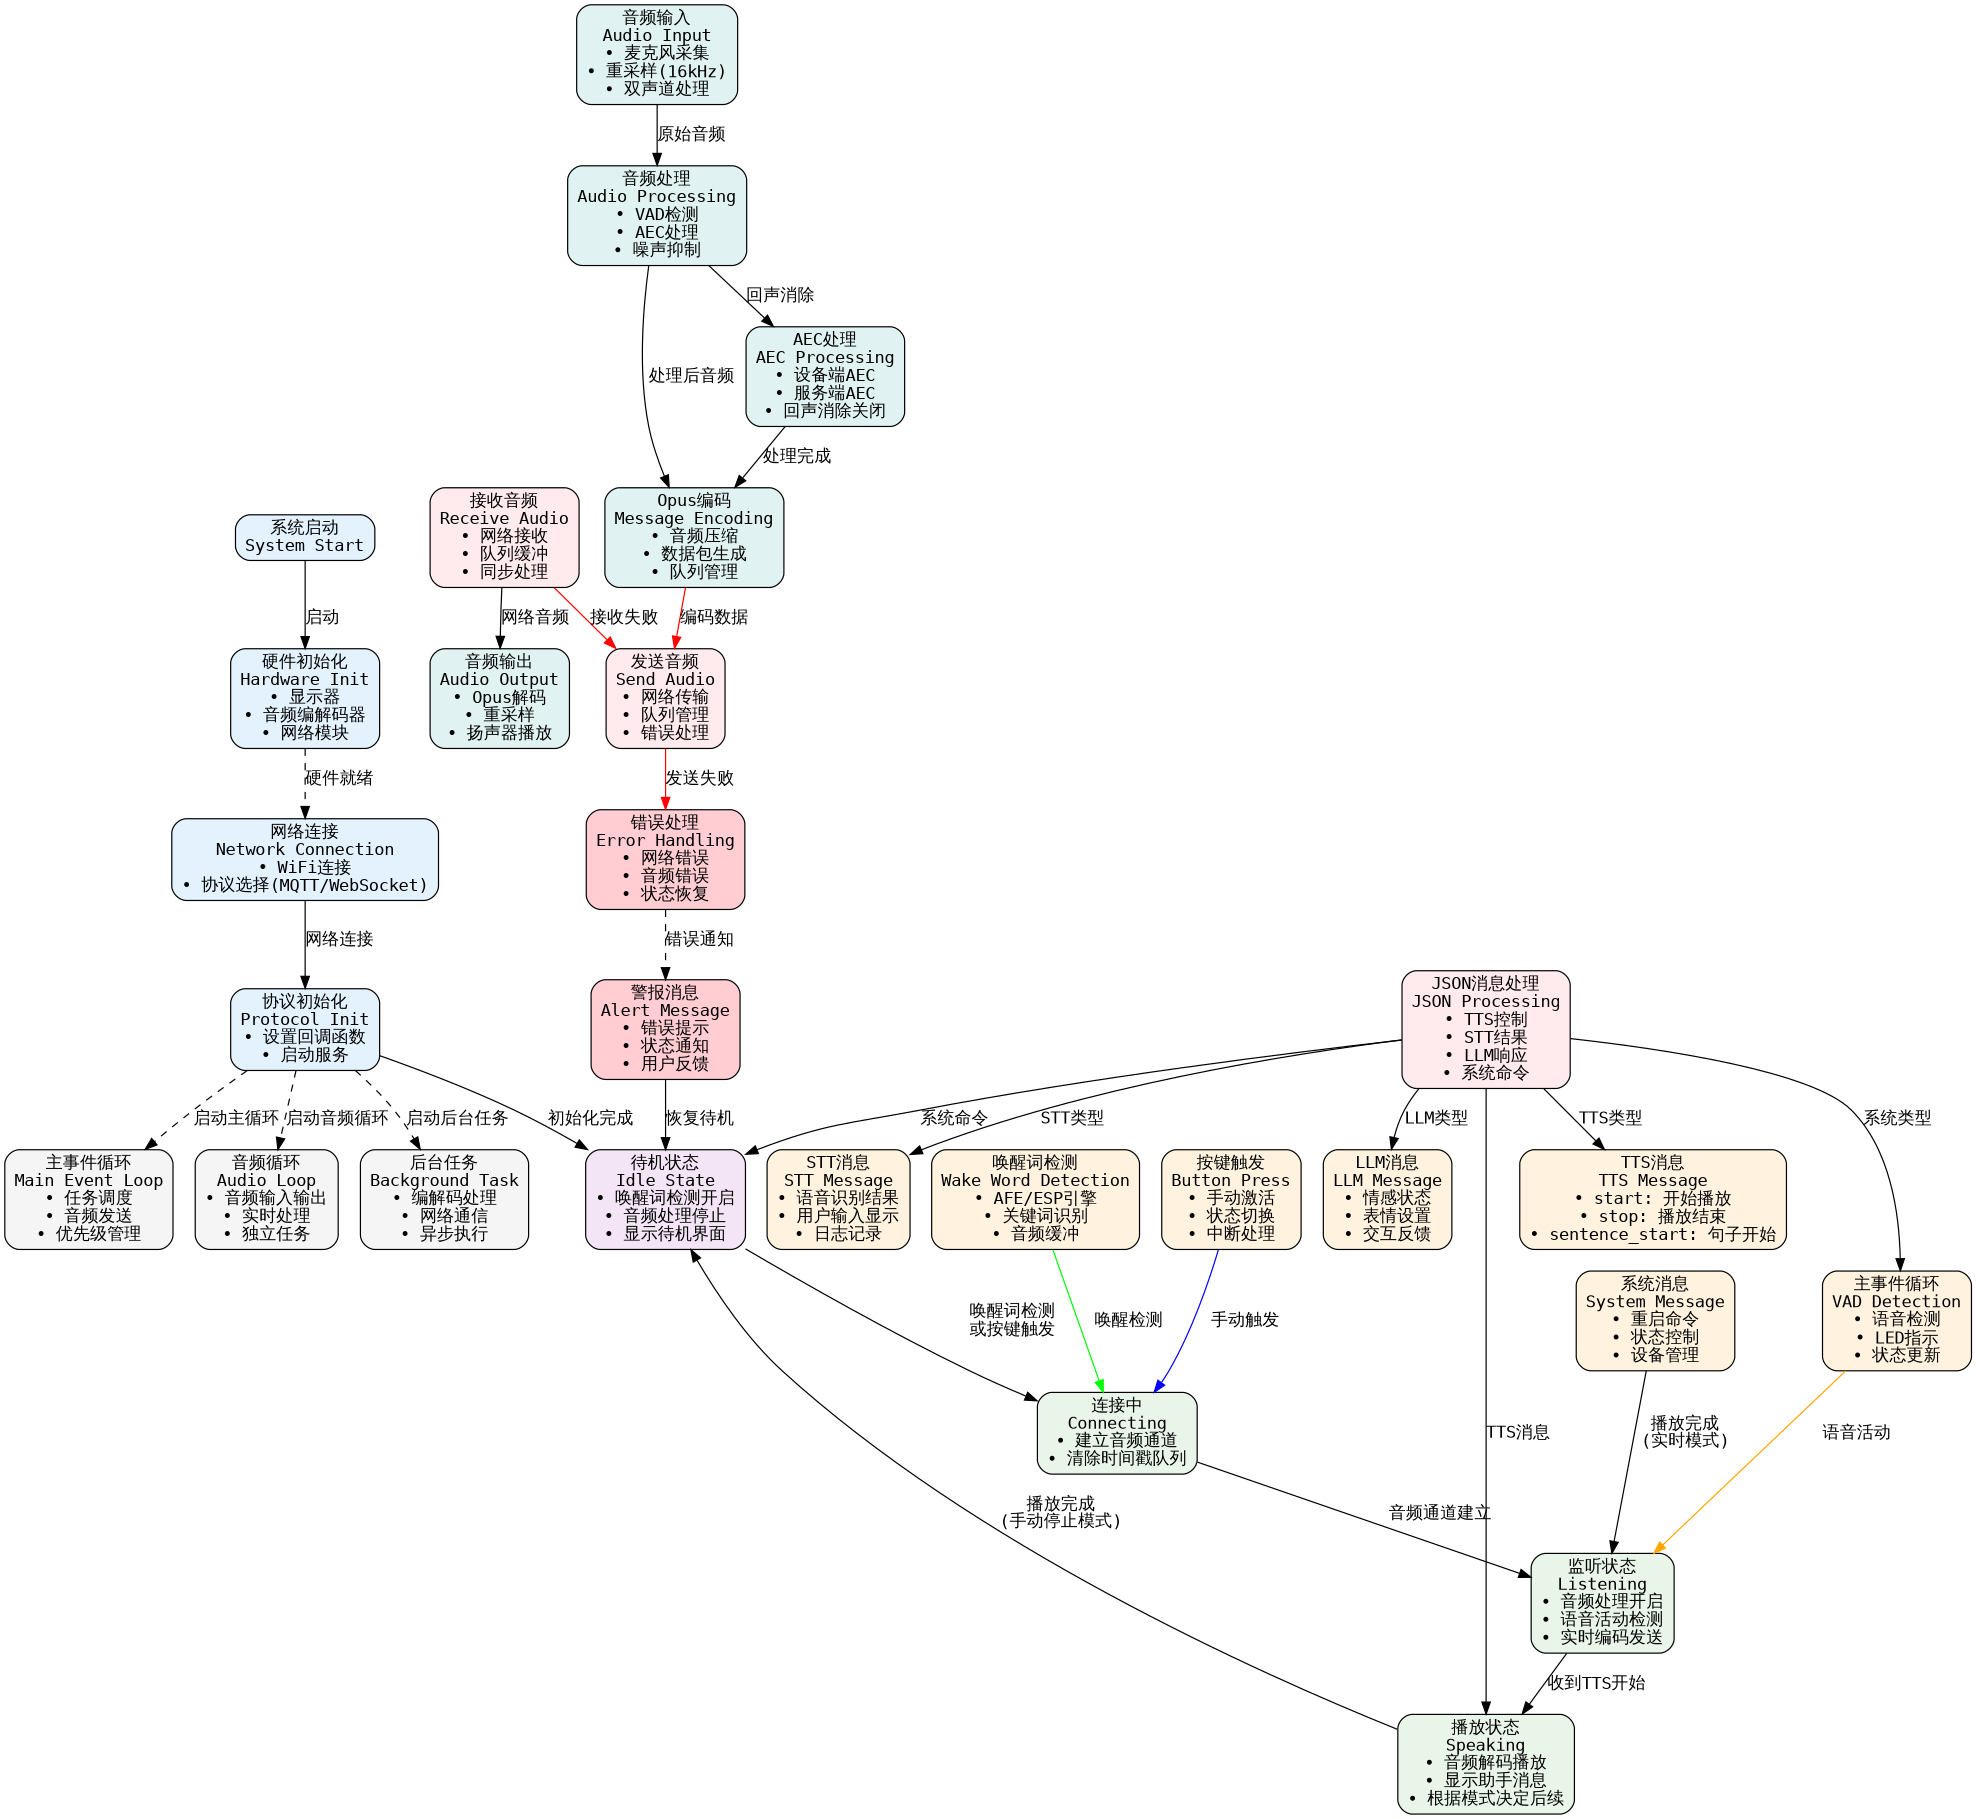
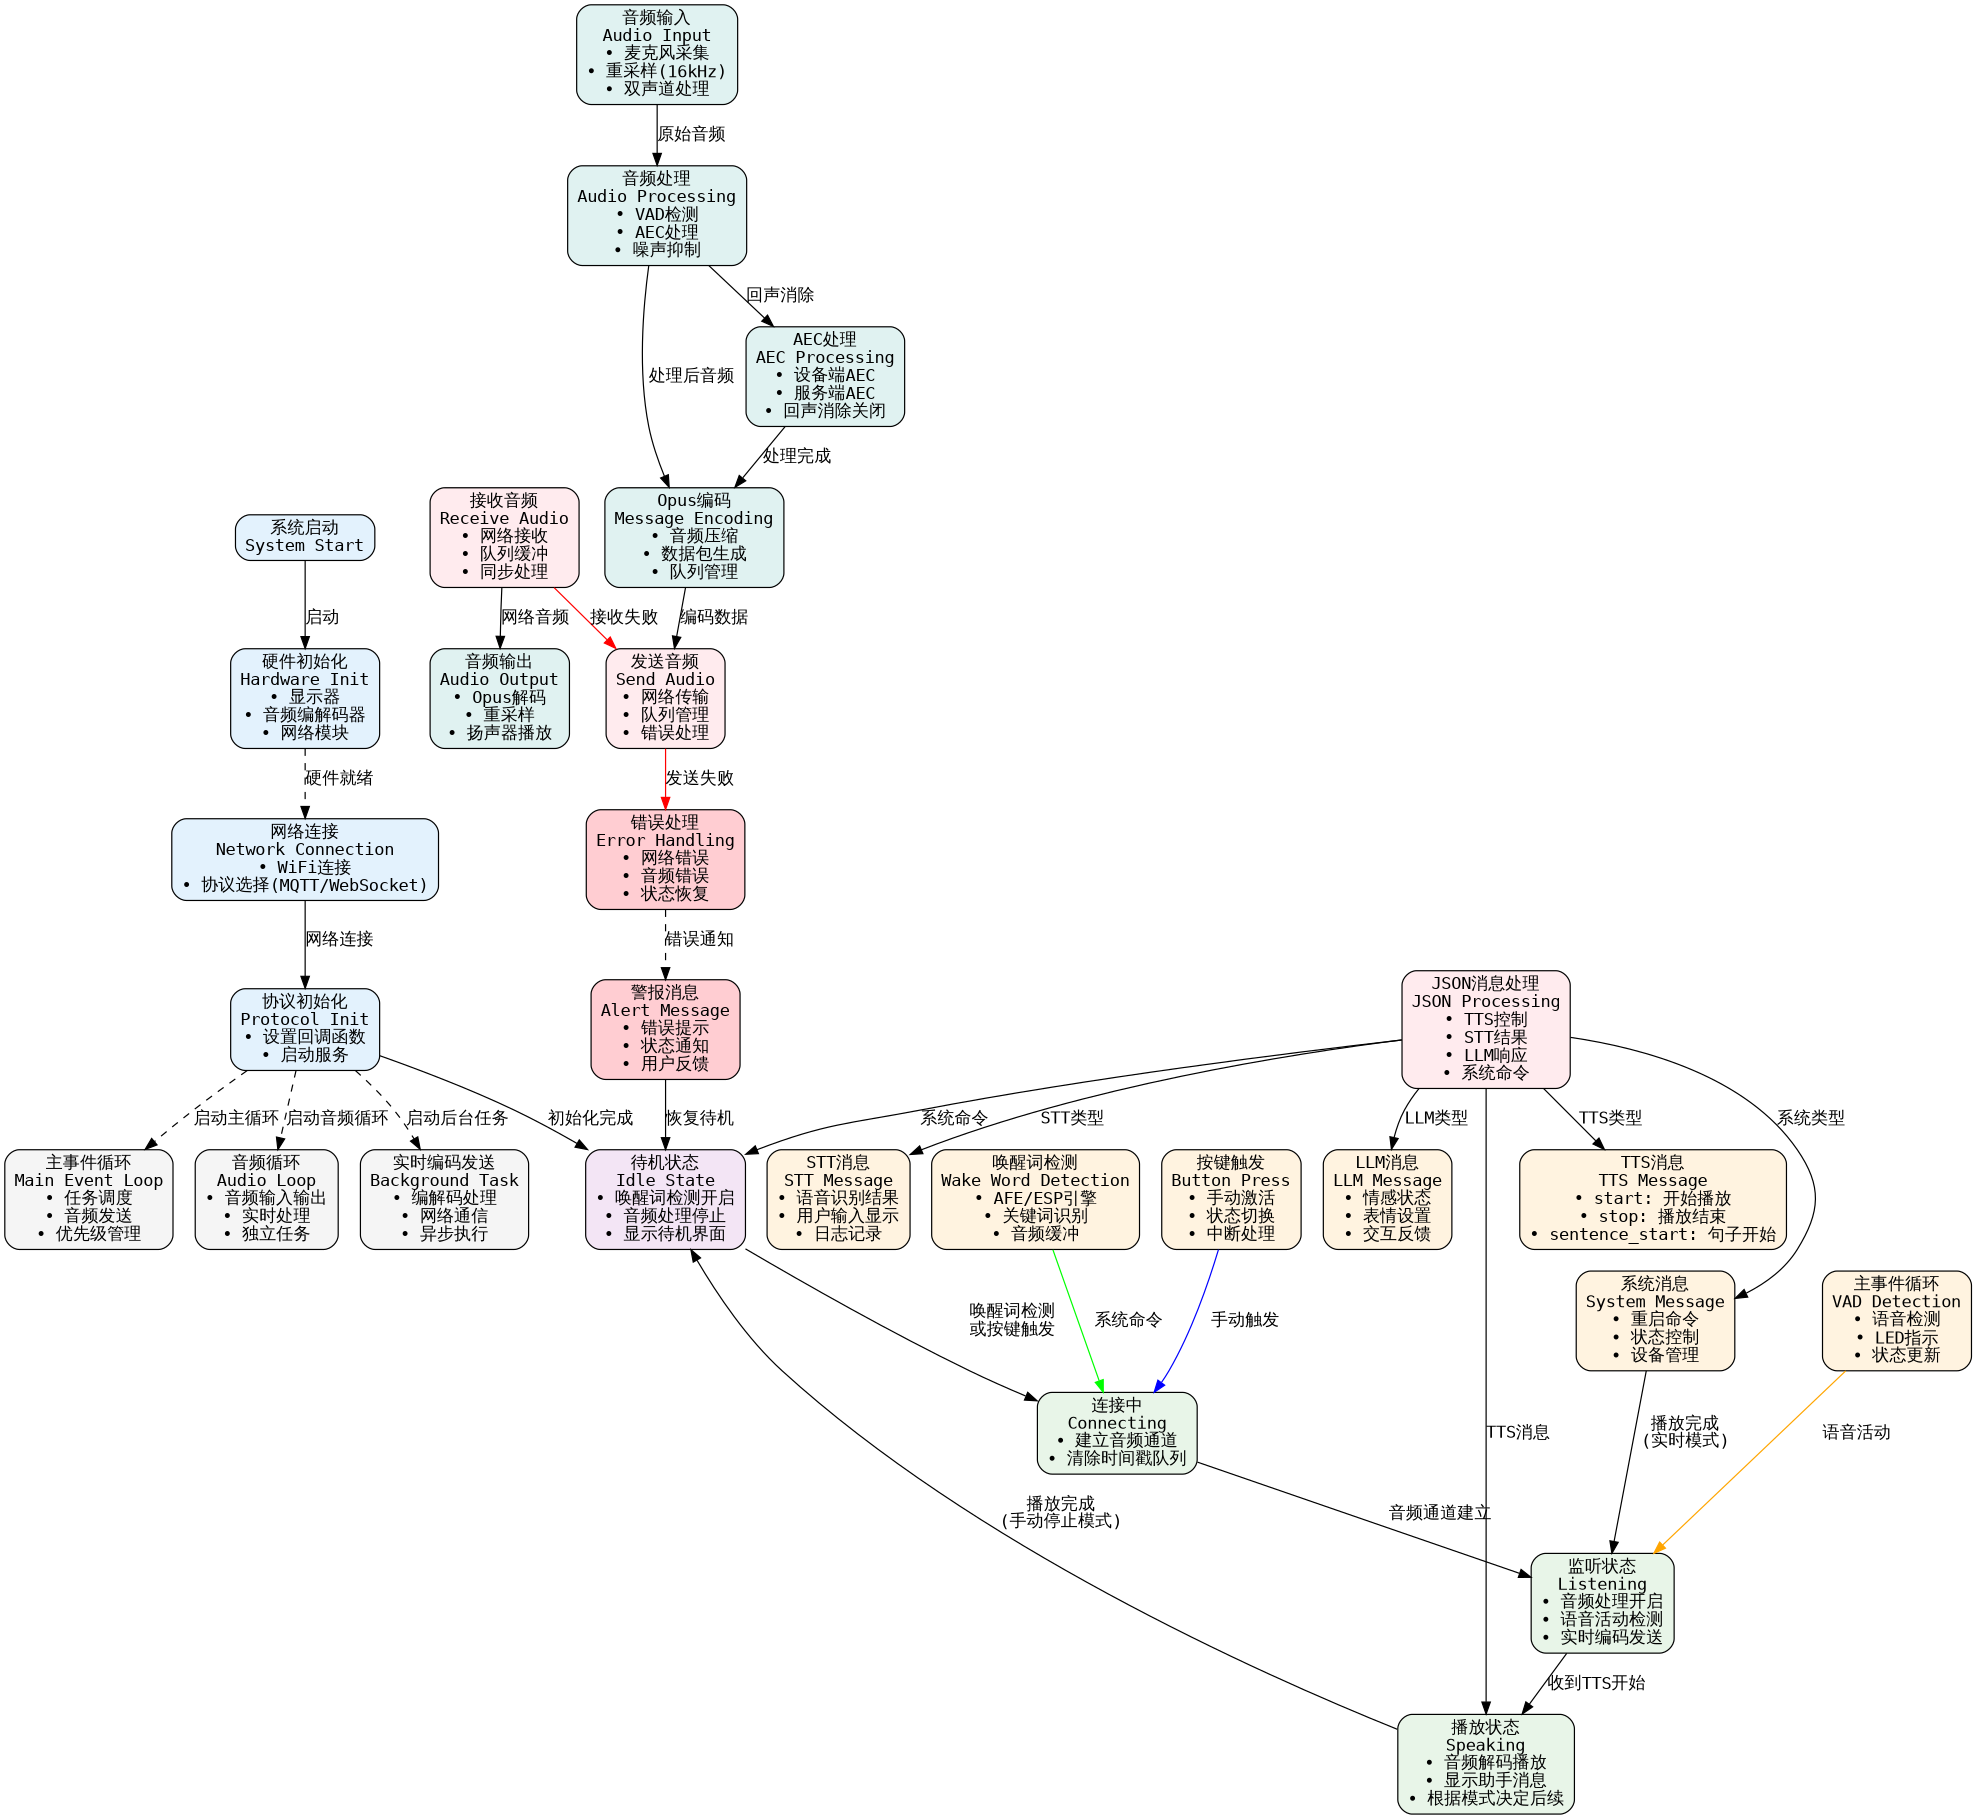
(681, 612) -> (681, 612)
(1793, 1080) -> (1769, 1118)
(445, 1200) -> (445, 1200)
(1129, 1321) -> (1129, 1321)
